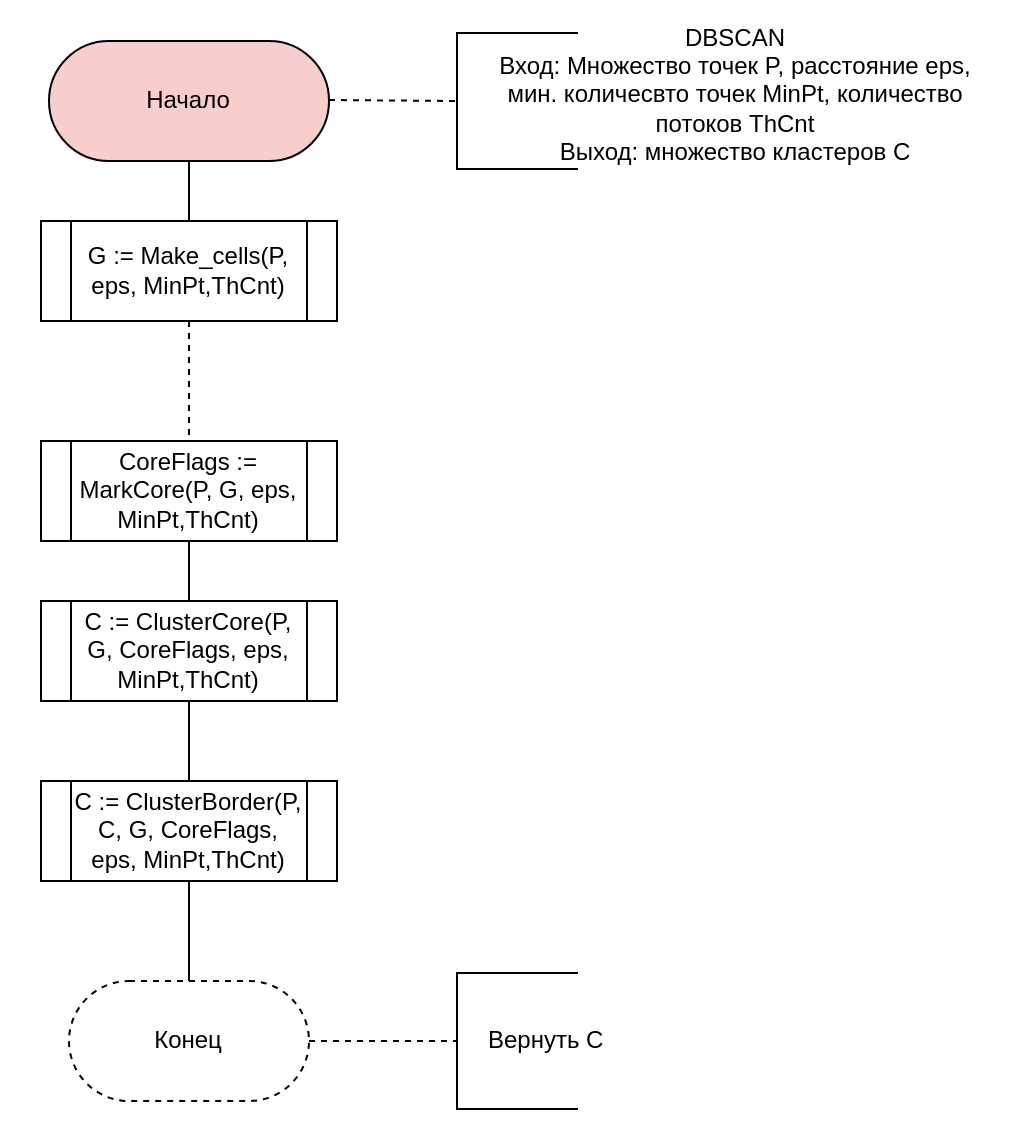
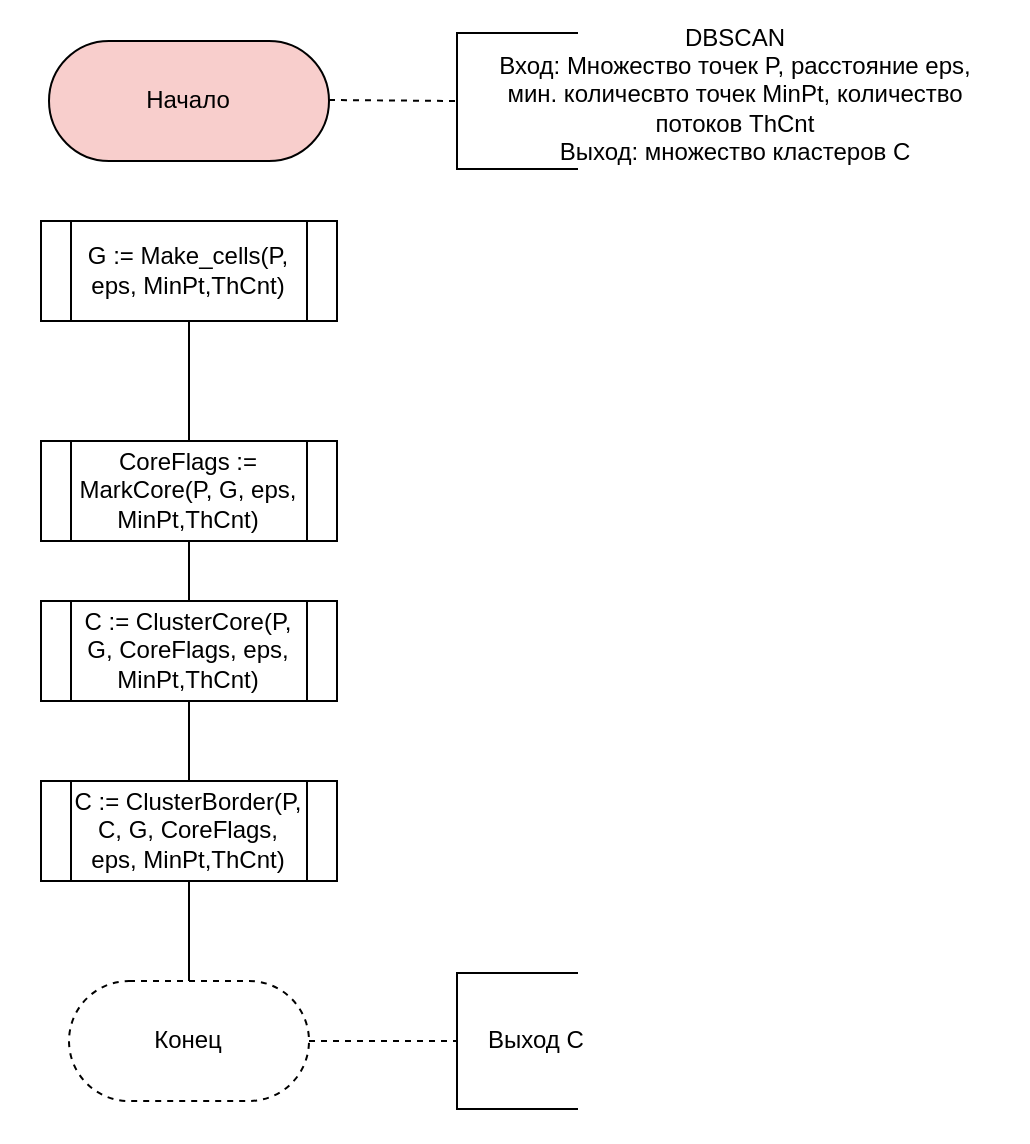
(189, 191) -> none
(189, 382) -> (189, 382)
(546, 1041) -> (533, 1041)
